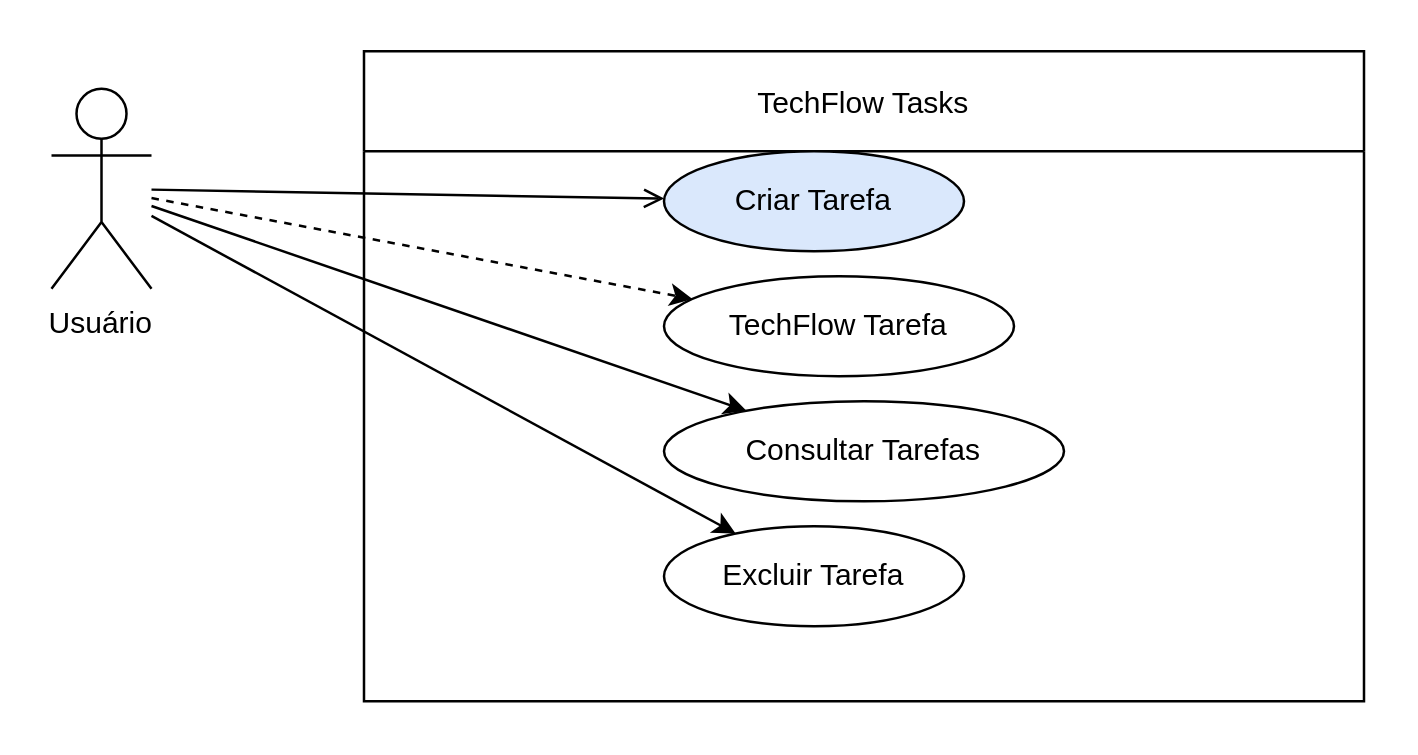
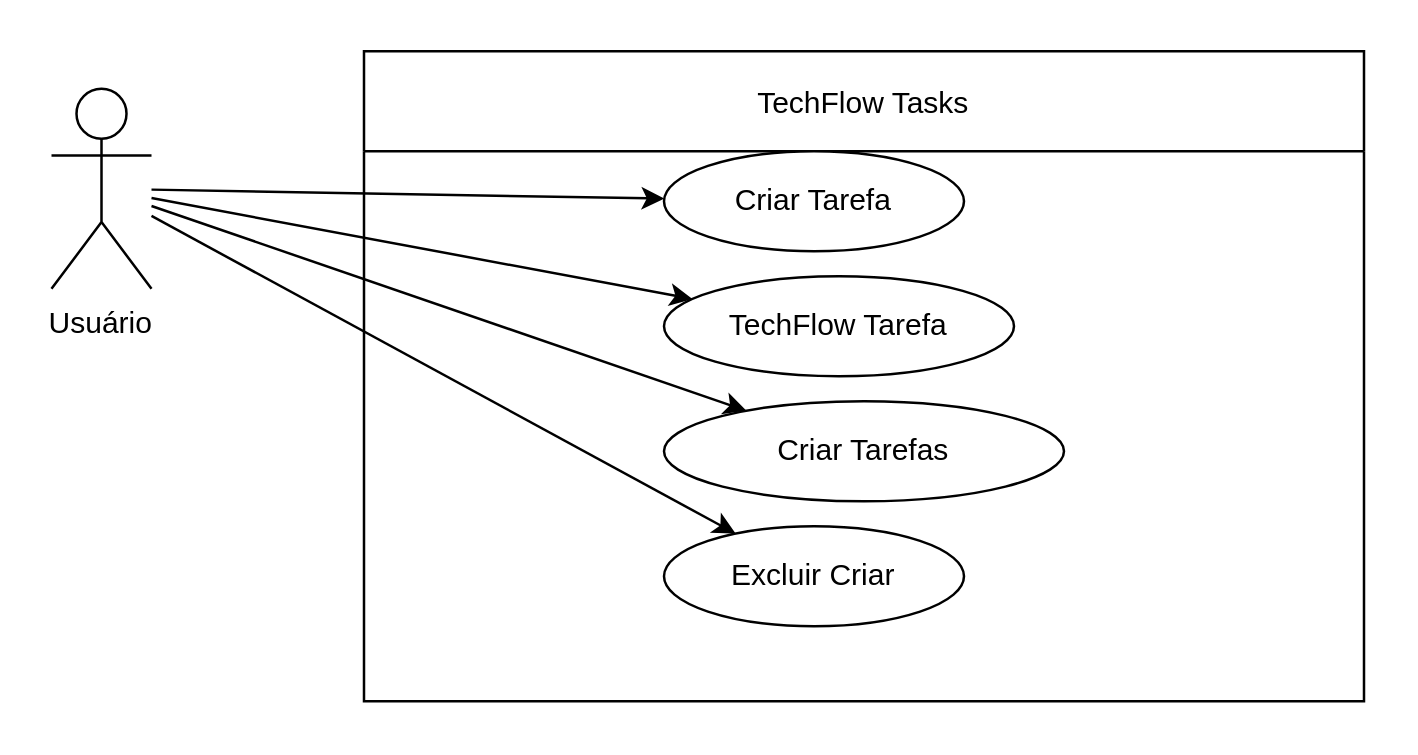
(650, 198) -> (646, 198)
(814, 201) -> (814, 201)
(518, 266) -> (518, 266)
(864, 451) -> (864, 451)
(814, 576) -> (814, 576)
